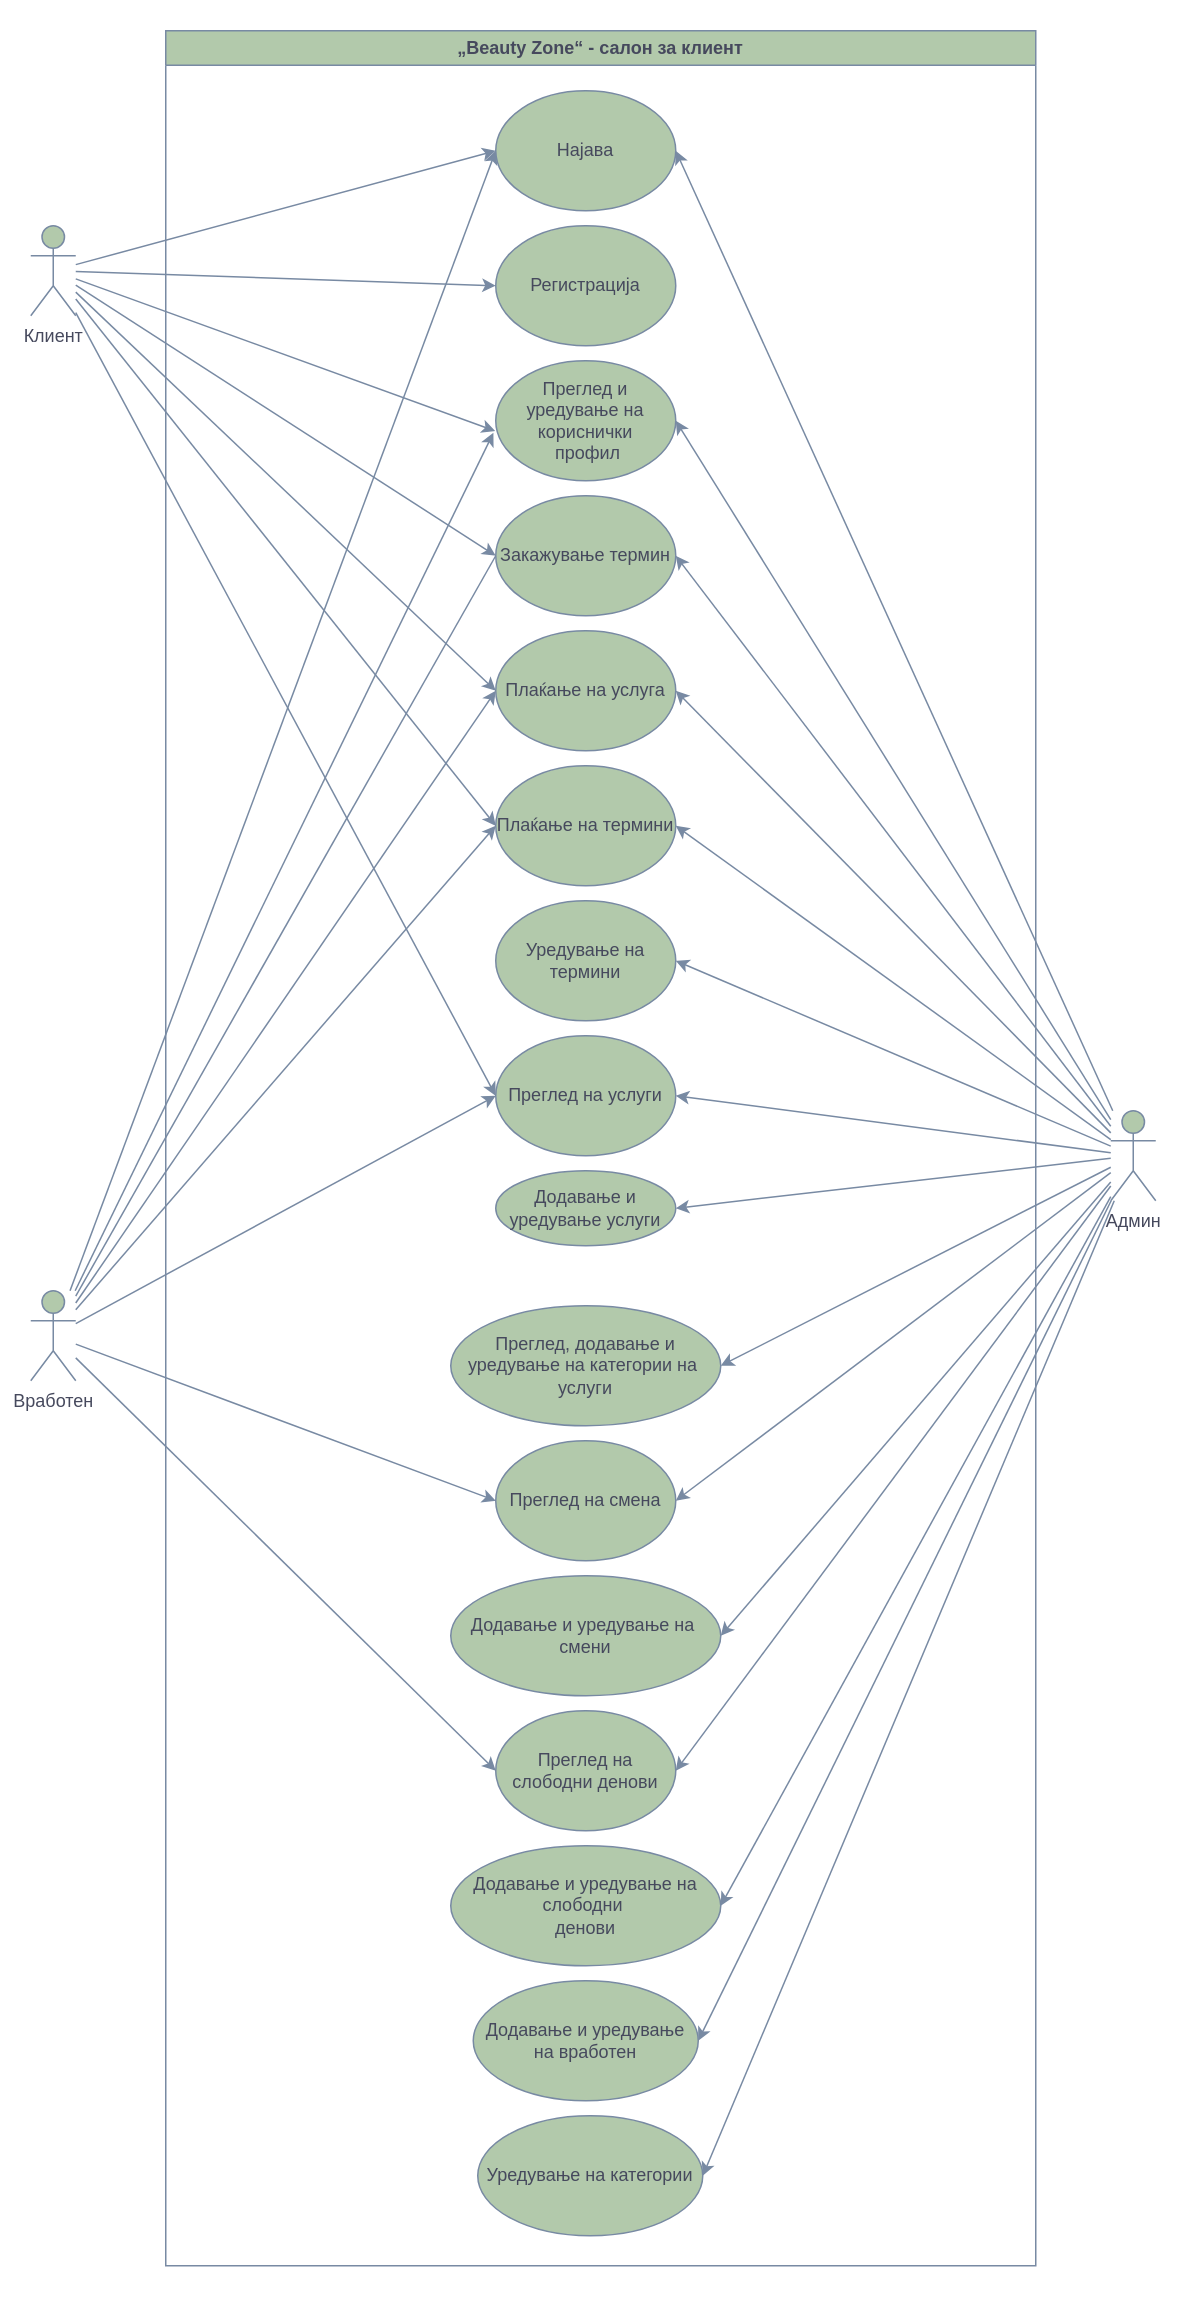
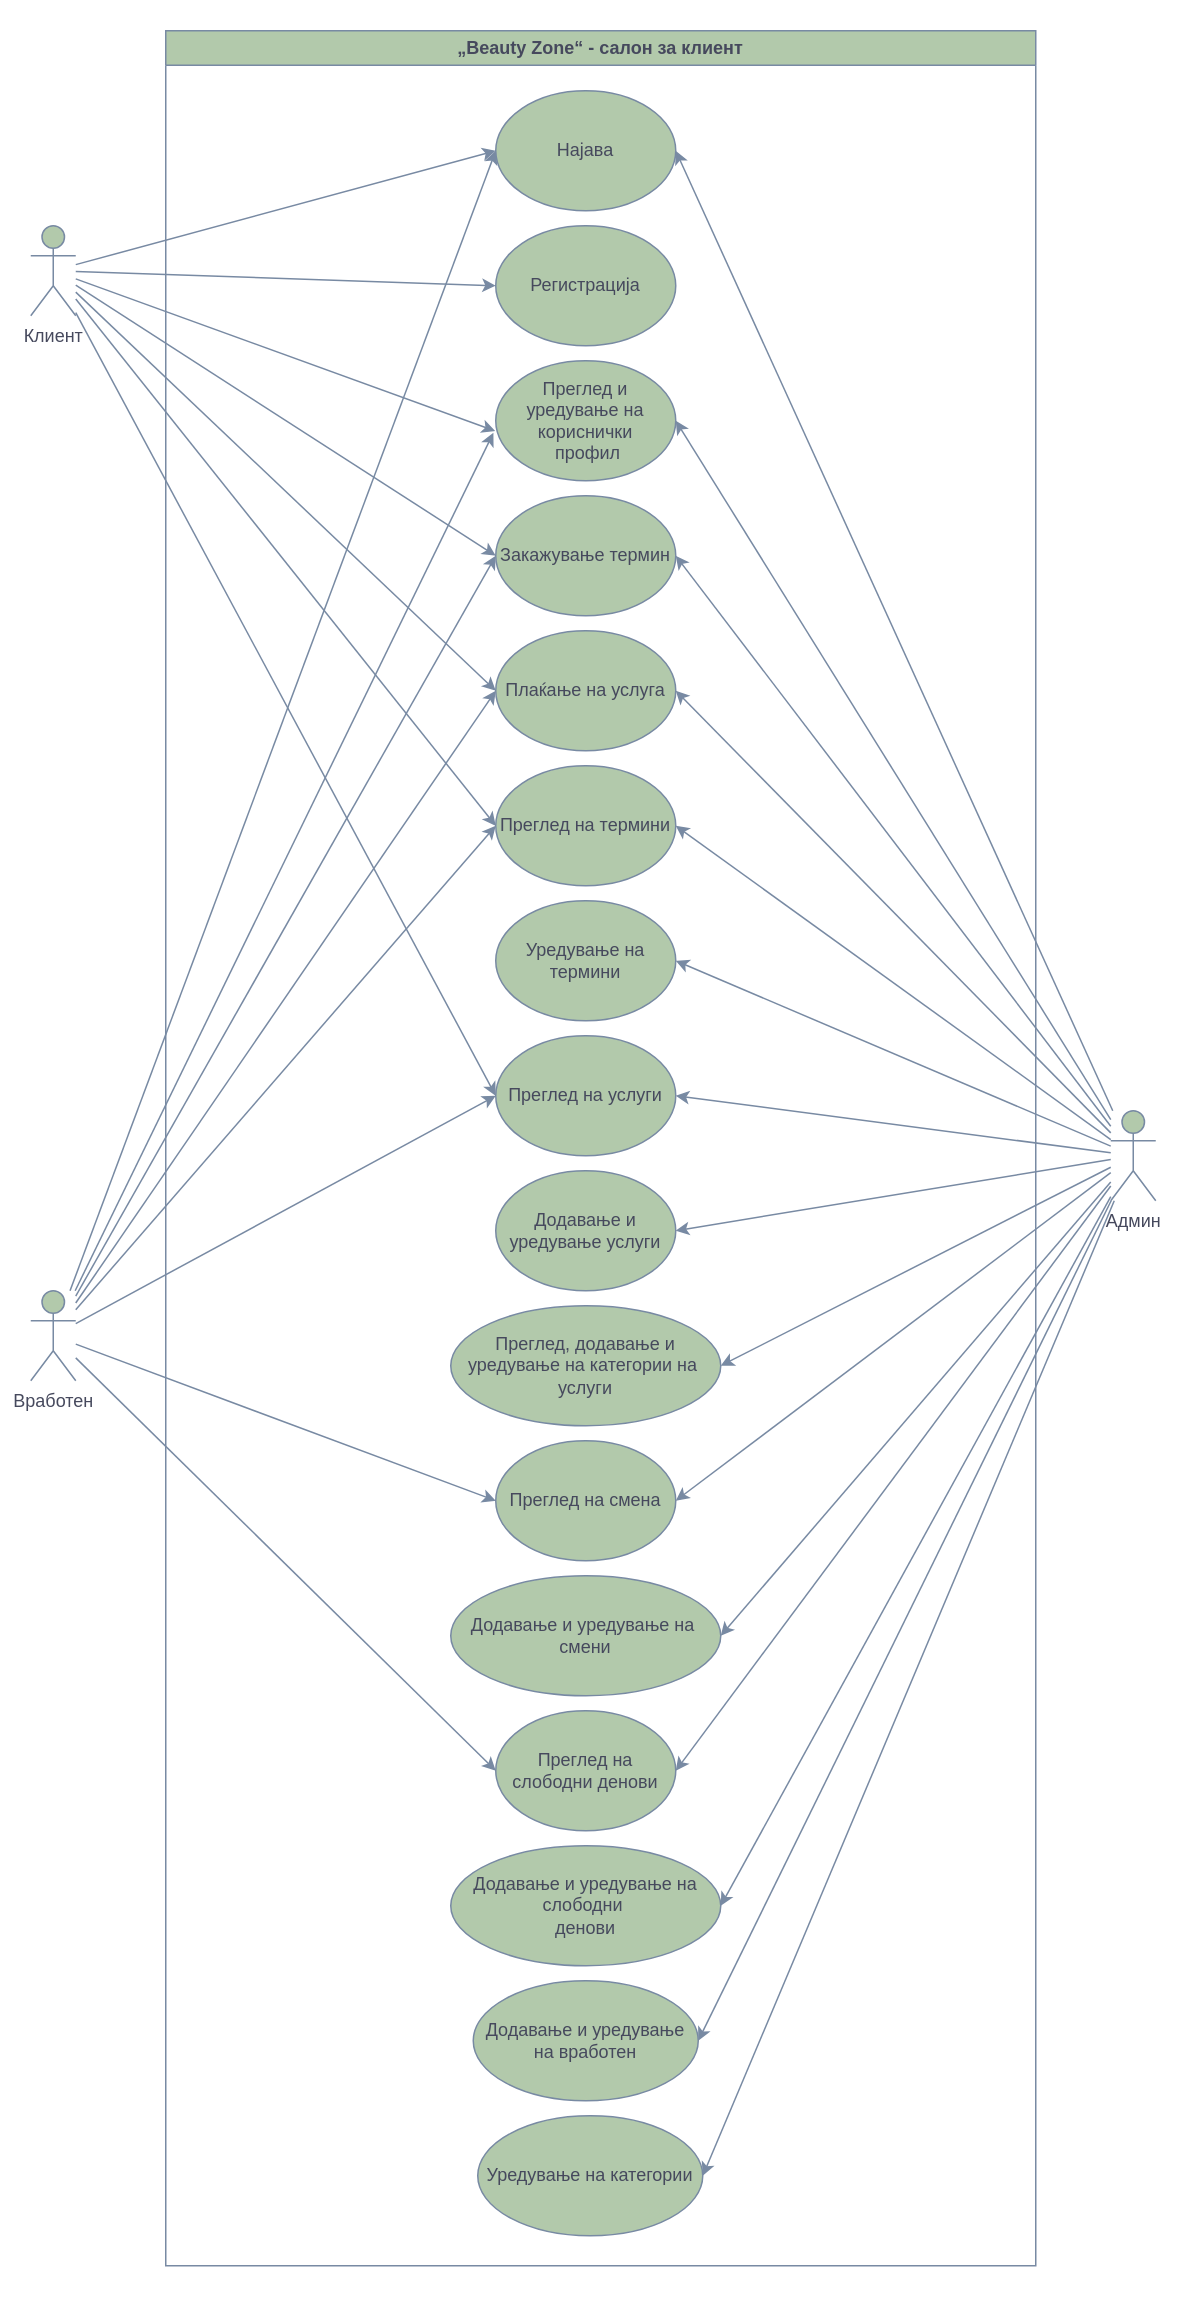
(492, 562) -> (490, 566)
(586, 826) -> (586, 826)
(586, 1208) -> (586, 1231)
